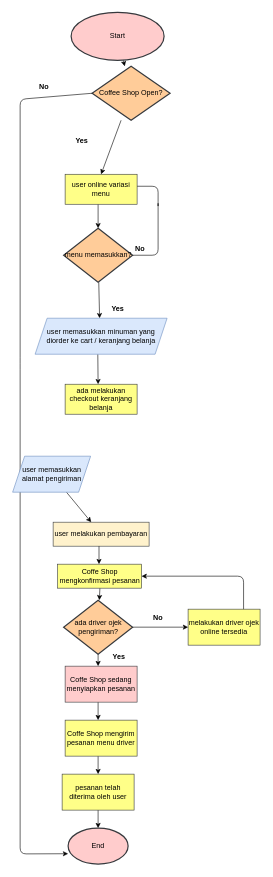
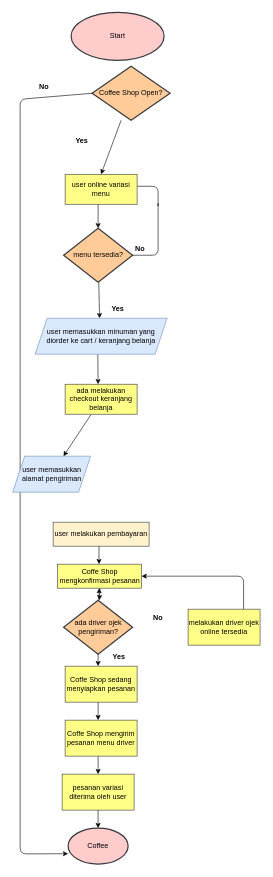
(124, 61) -> none
(98, 255) -> (98, 255)
none -> (78, 434)
(77, 505) -> none
(182, 627) -> (99, 599)
(101, 684) -> (101, 684)
(98, 792) -> (98, 792)
(98, 846) -> (98, 846)
